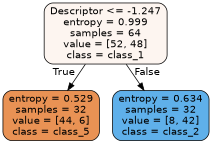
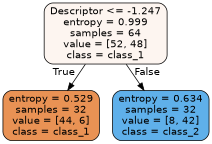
(51, 116) -> (51, 116)
